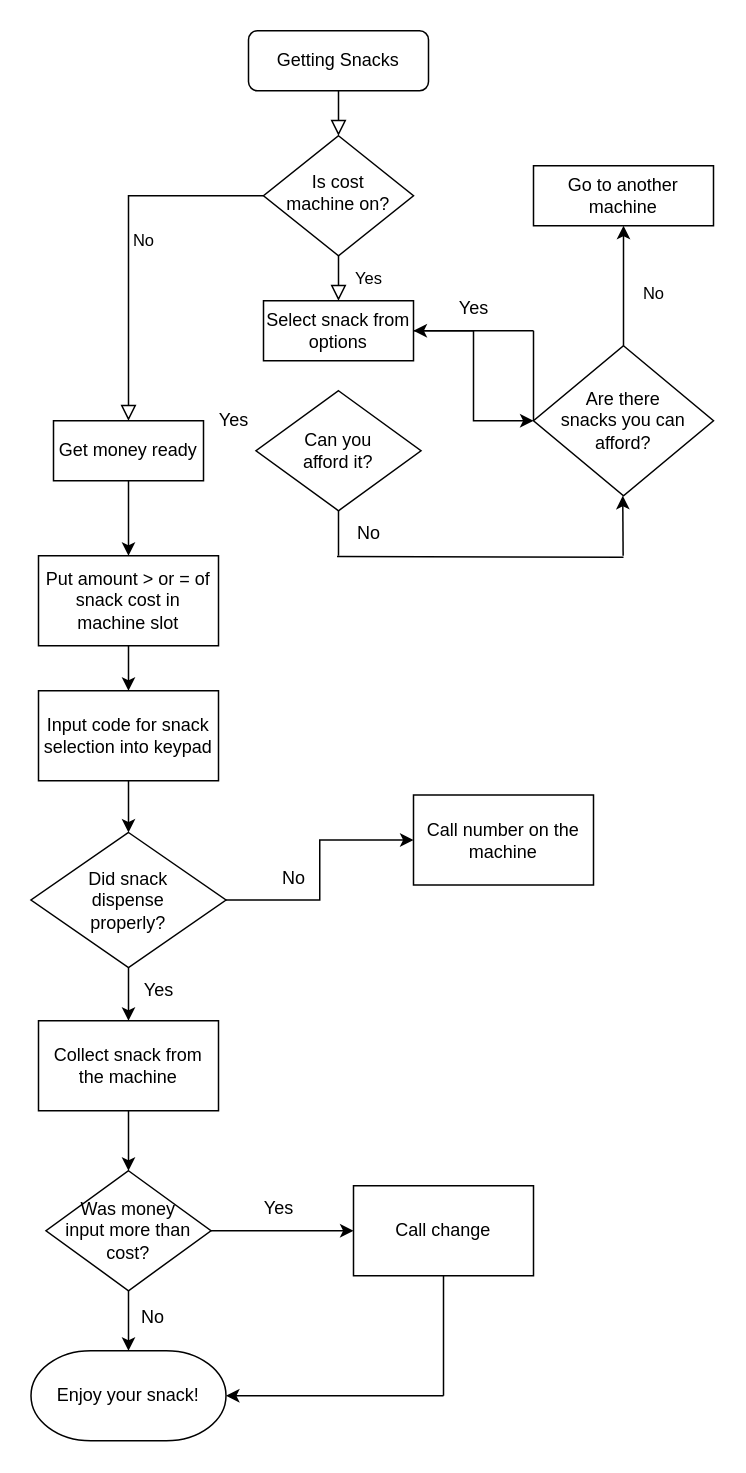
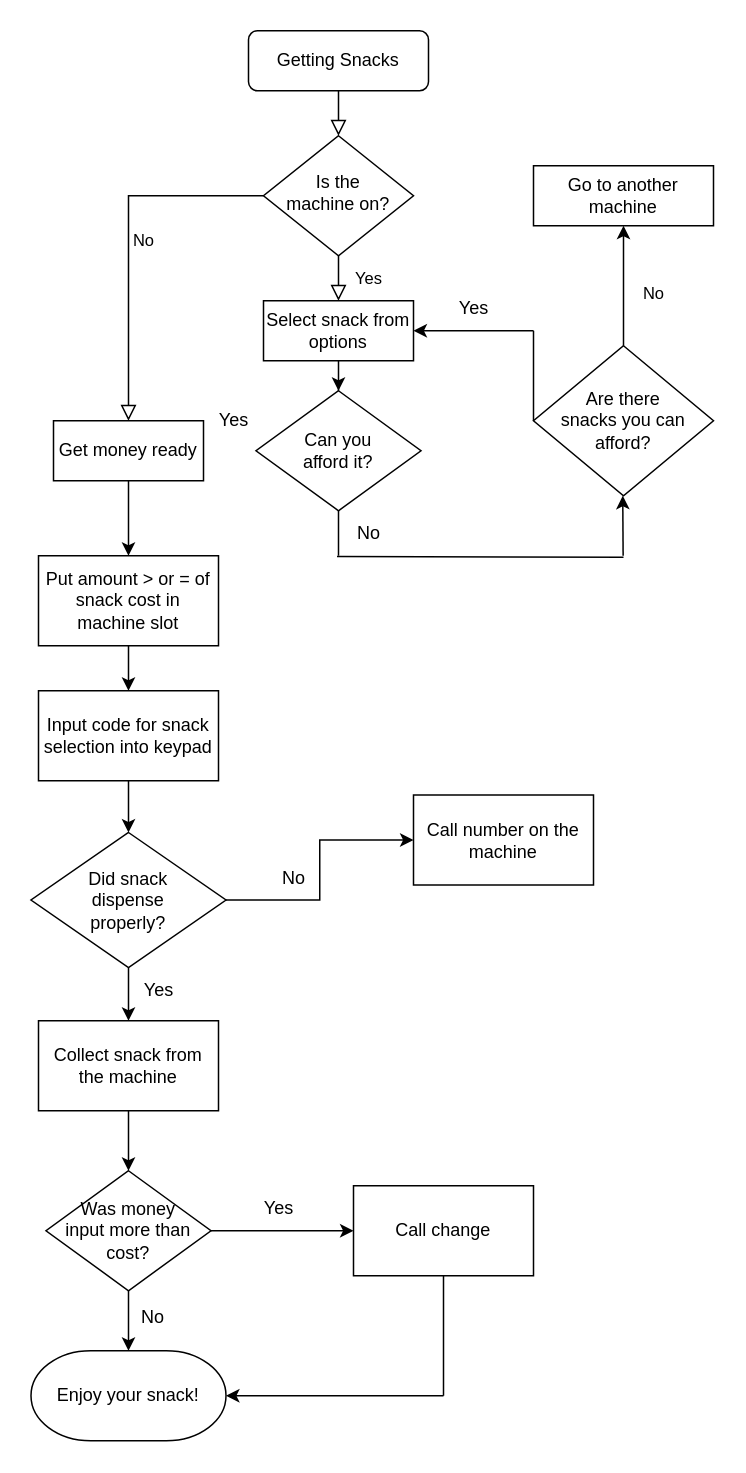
(338, 193) -> (338, 193)
(473, 401) -> (338, 381)
